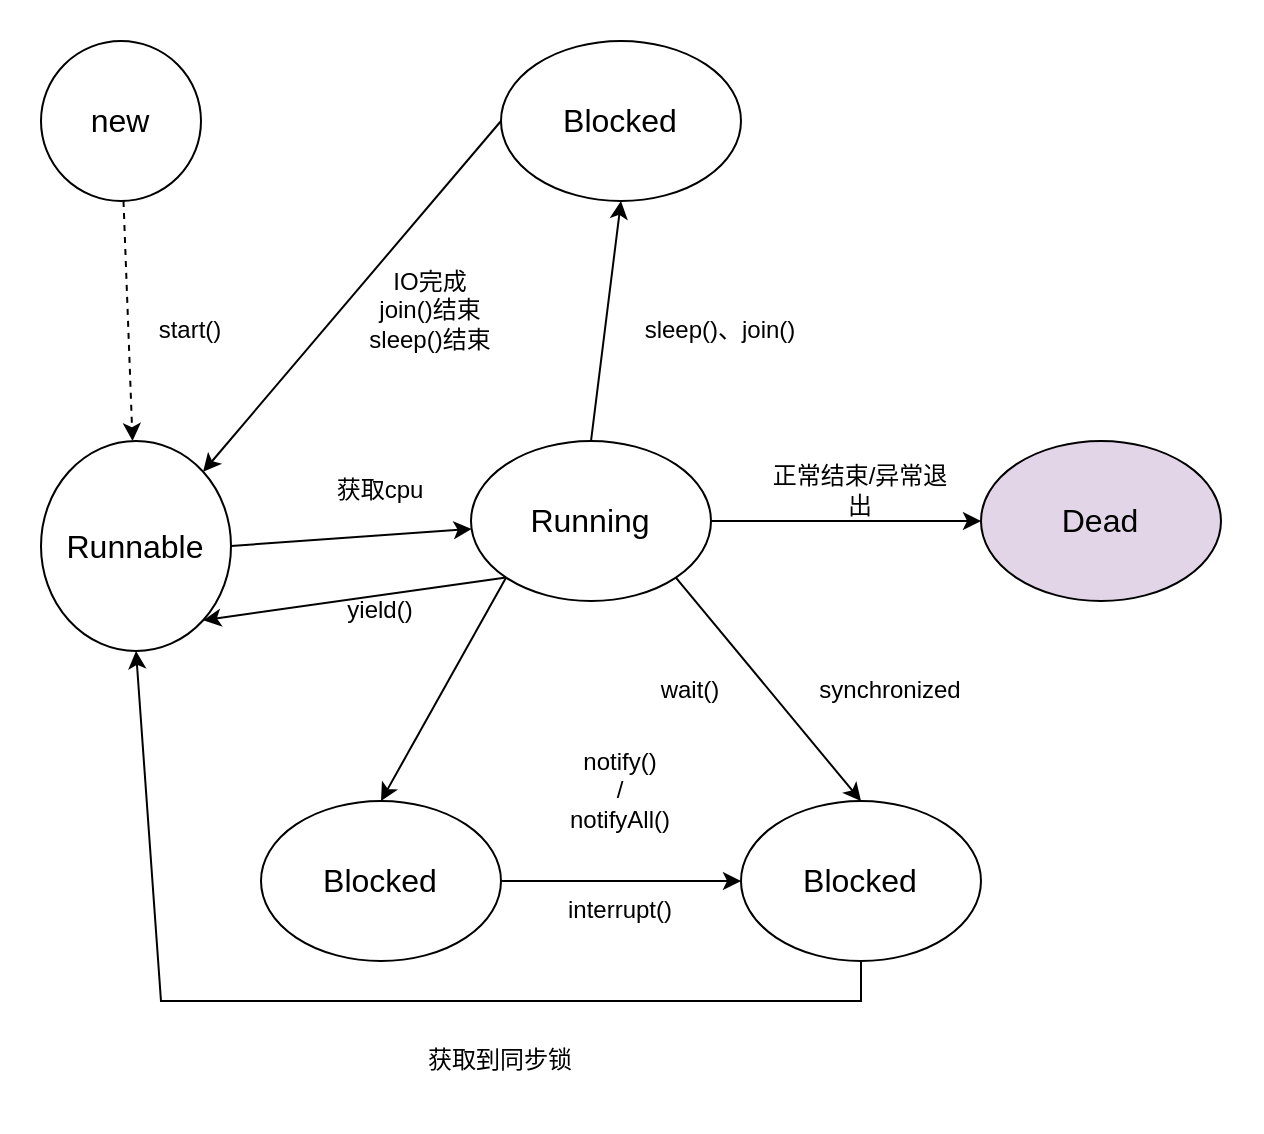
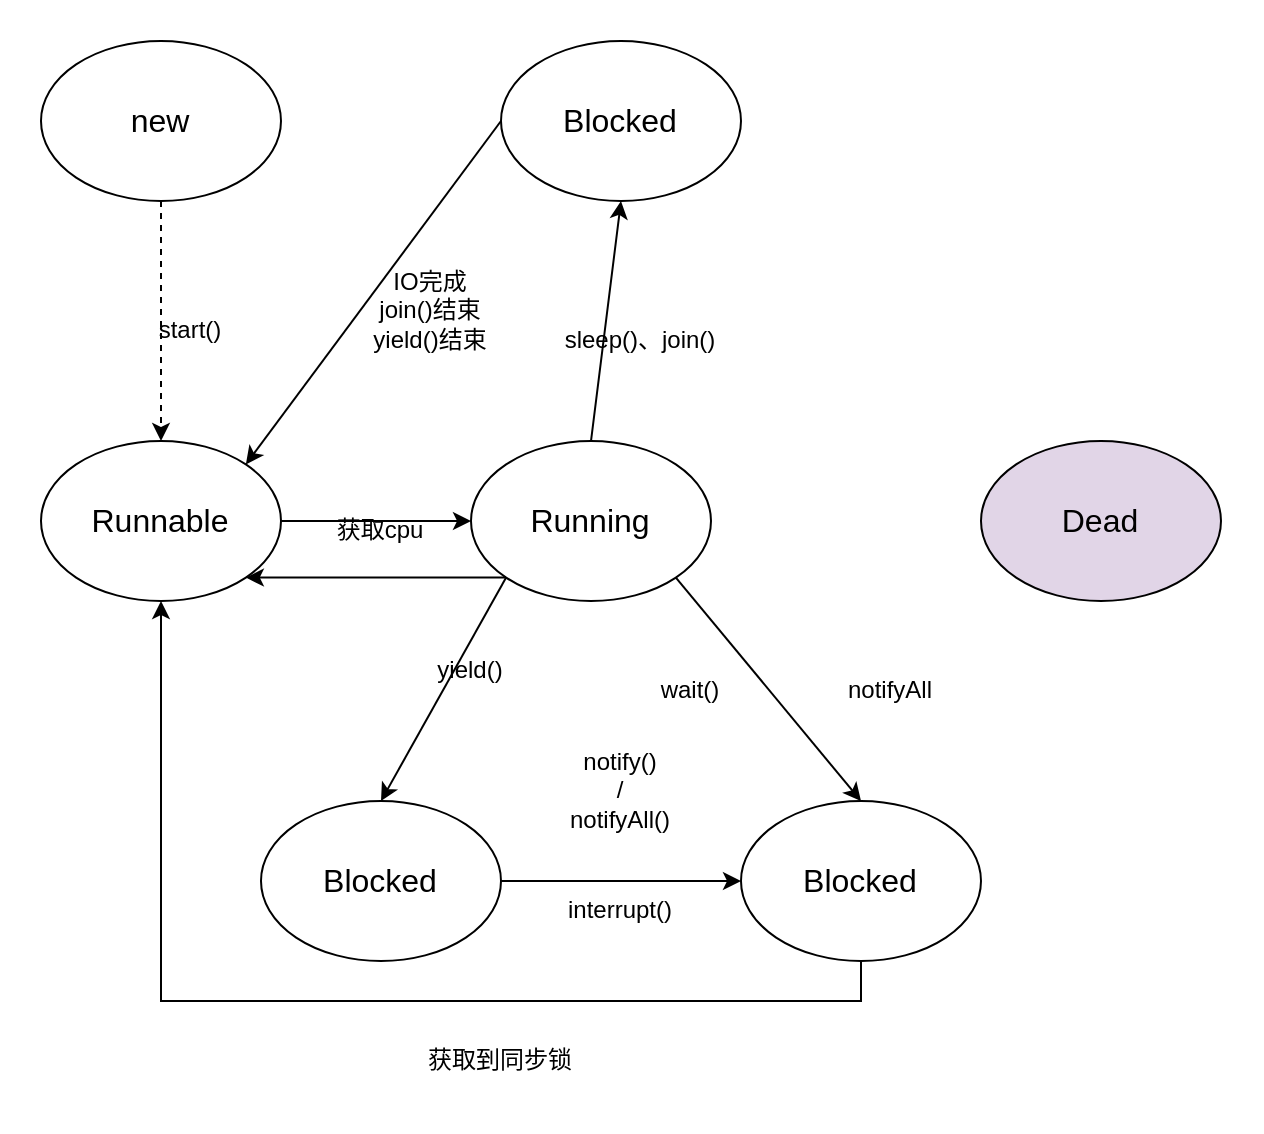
(121, 121) -> (161, 121)
(431, 311) -> (431, 311)
(721, 331) -> (641, 341)
(381, 491) -> (381, 531)
(861, 491) -> none
(839, 521) -> none
(136, 546) -> (161, 521)
(381, 611) -> (471, 671)
(891, 691) -> (891, 691)
